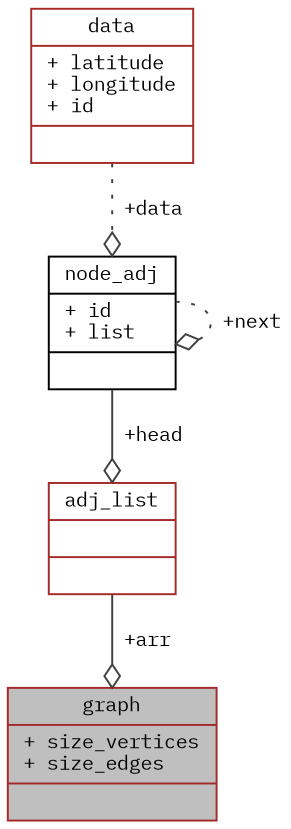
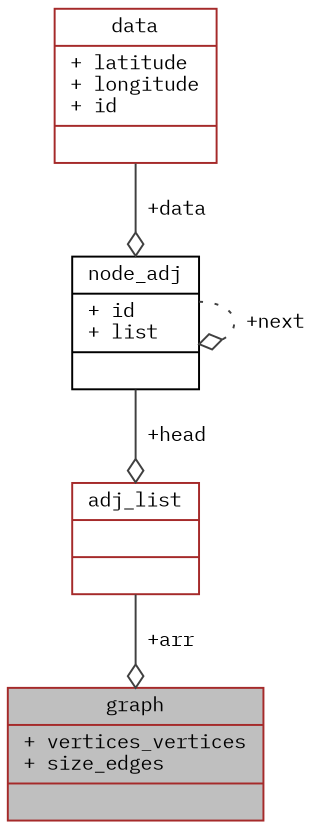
(112, 198) -> (136, 198)
(112, 743) -> (136, 743)
